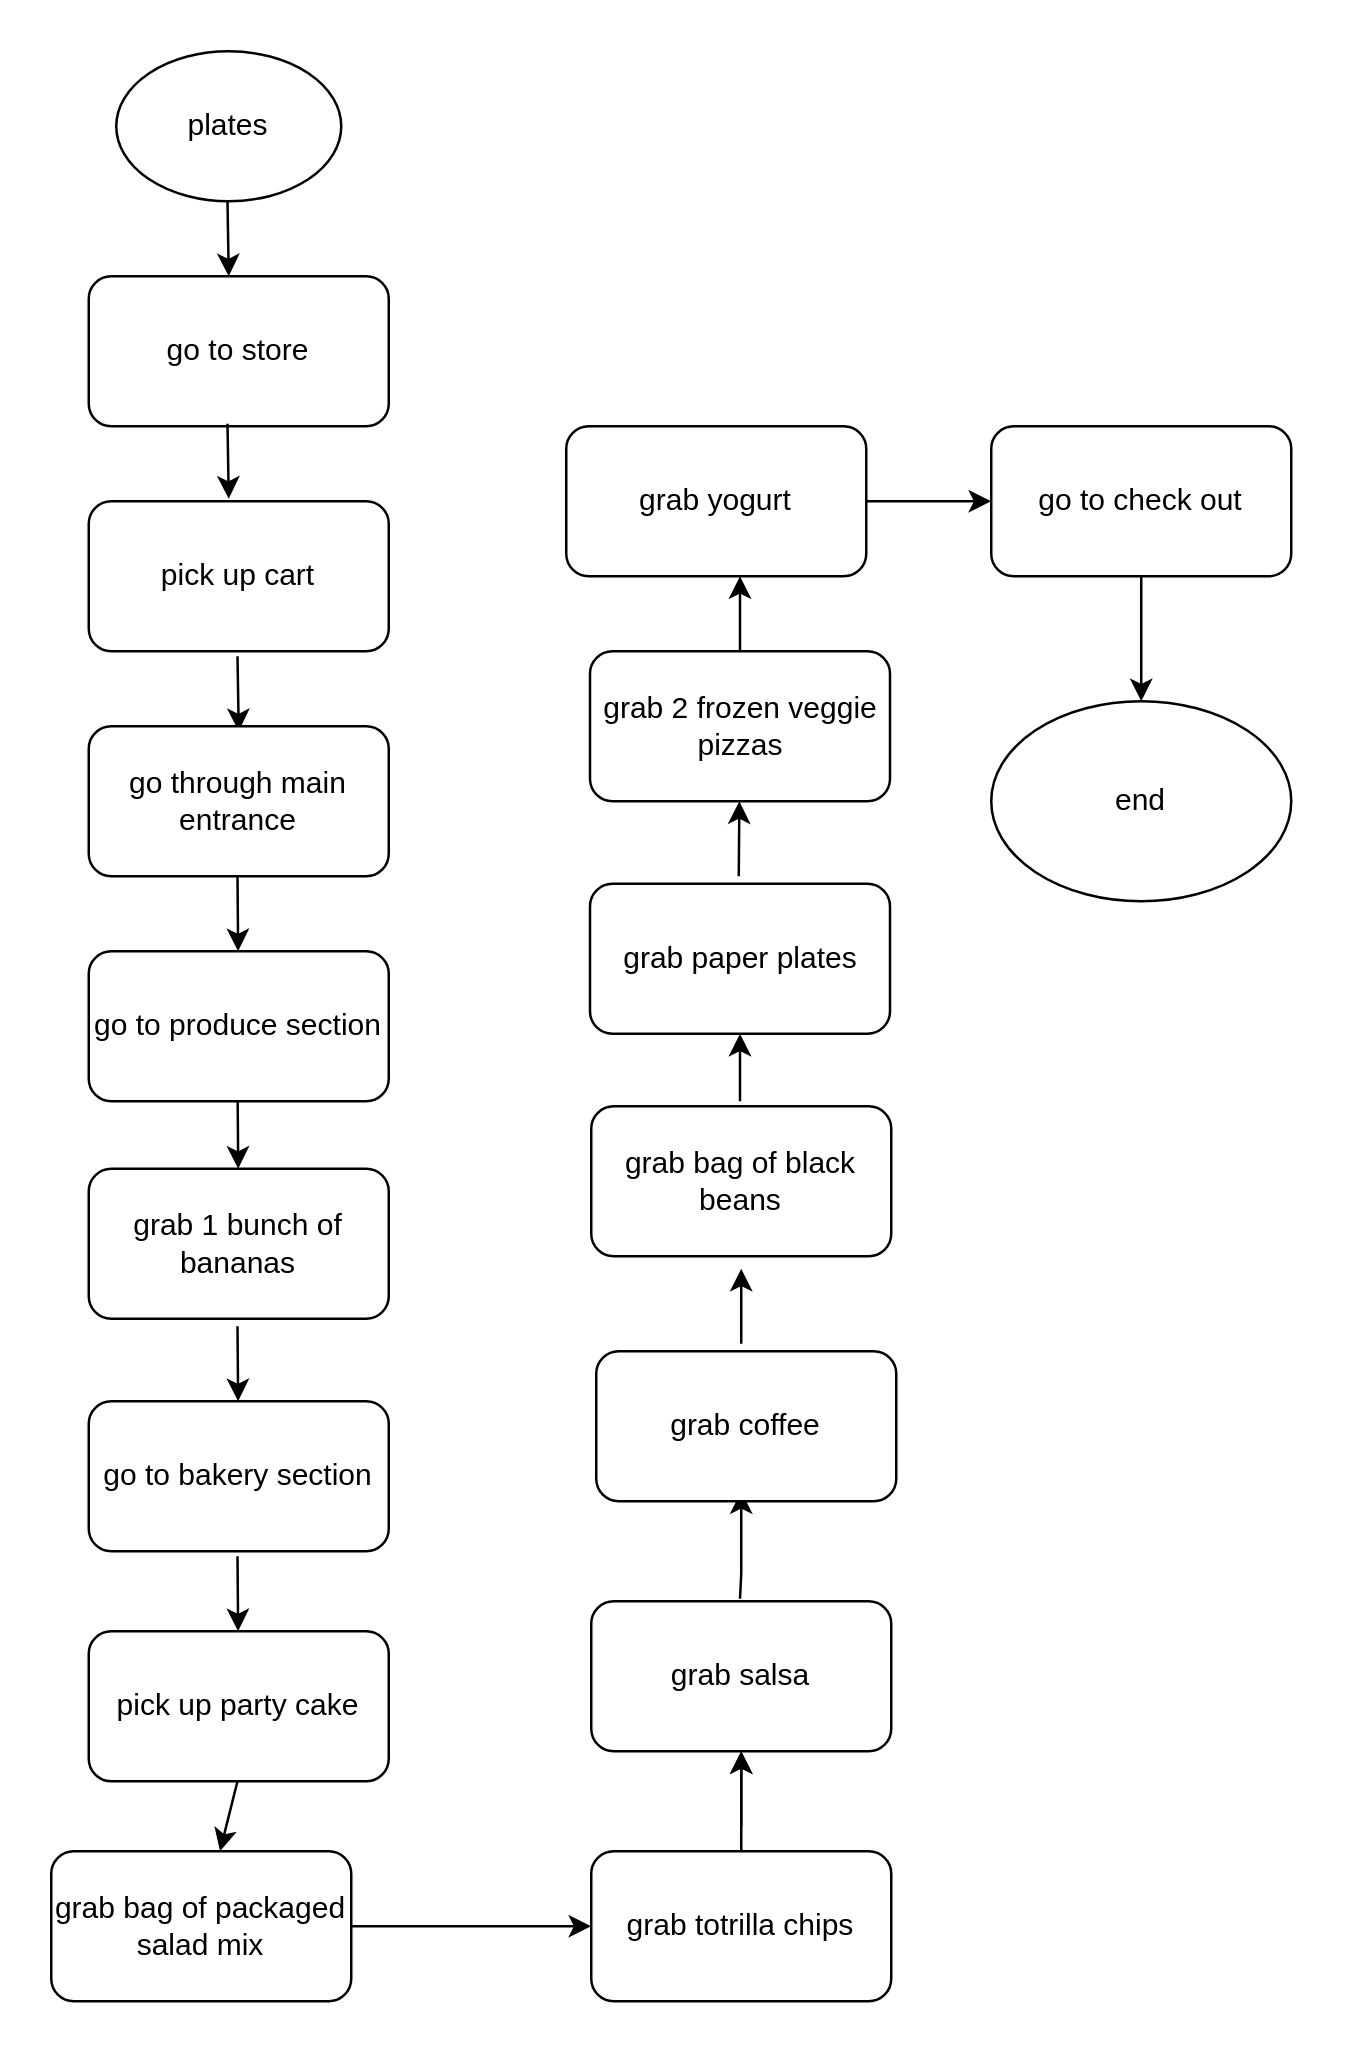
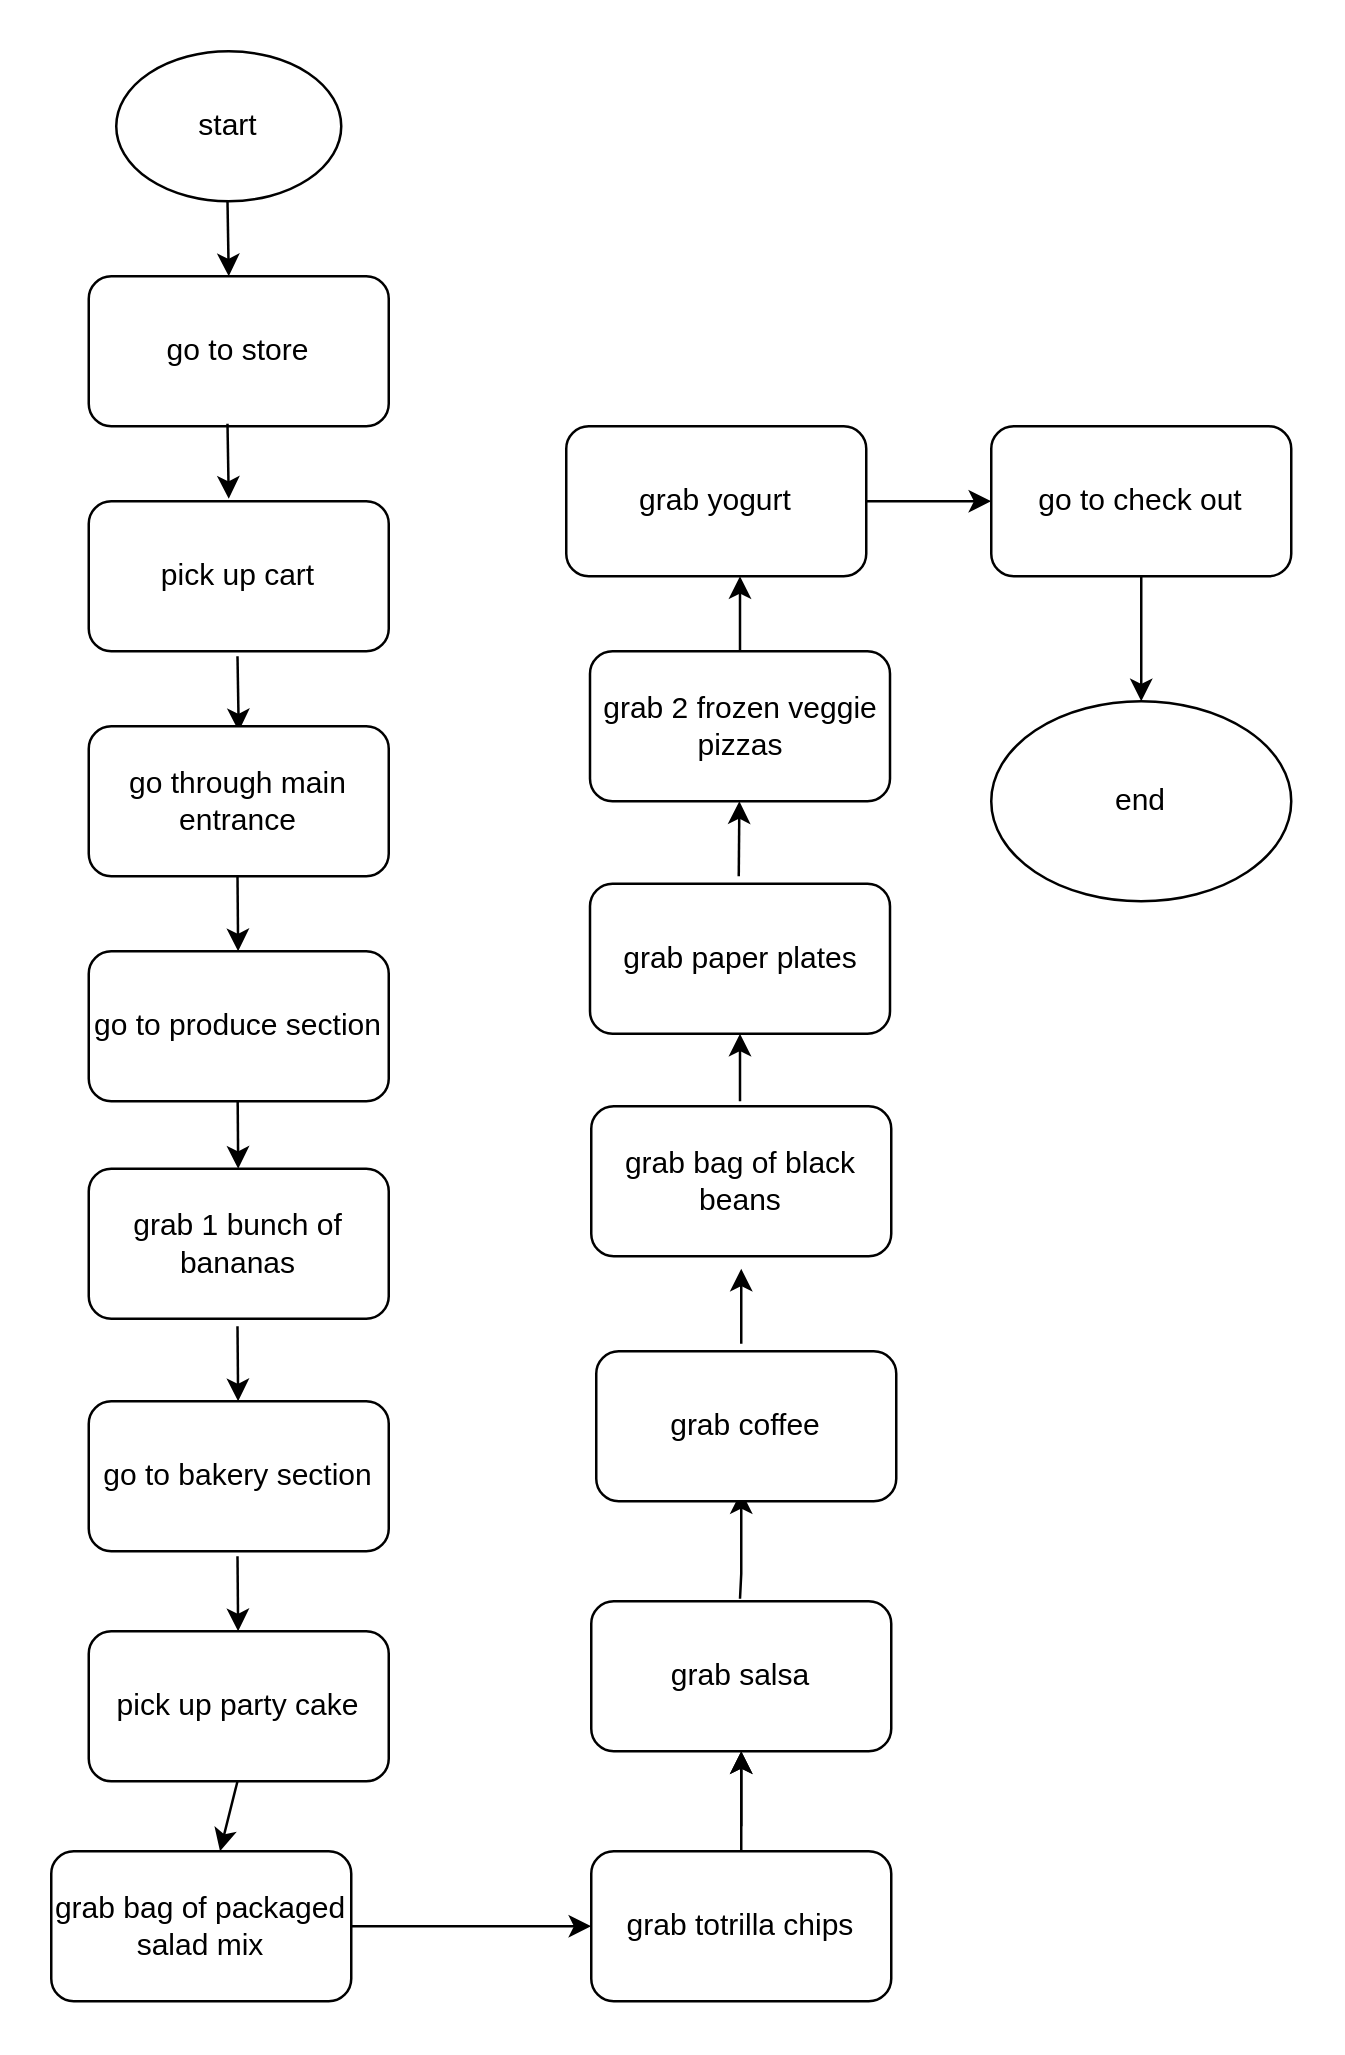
(229, 126) -> (229, 126)
